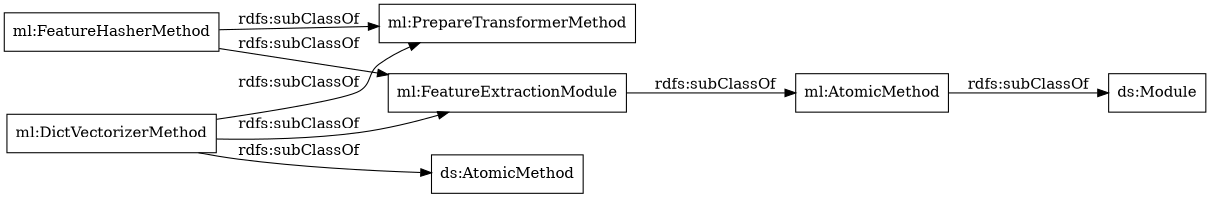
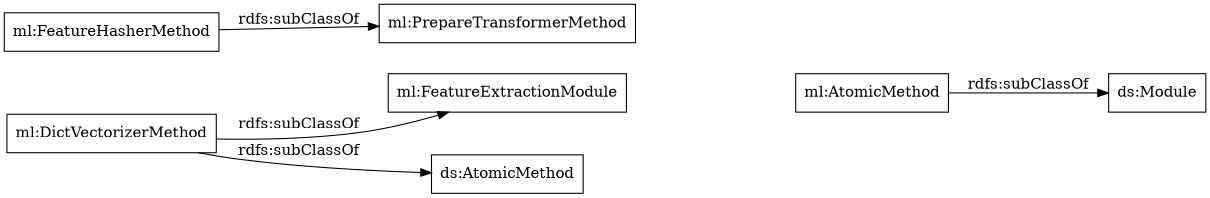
(298, 61) -> none
(706, 93) -> none
(323, 101) -> none
